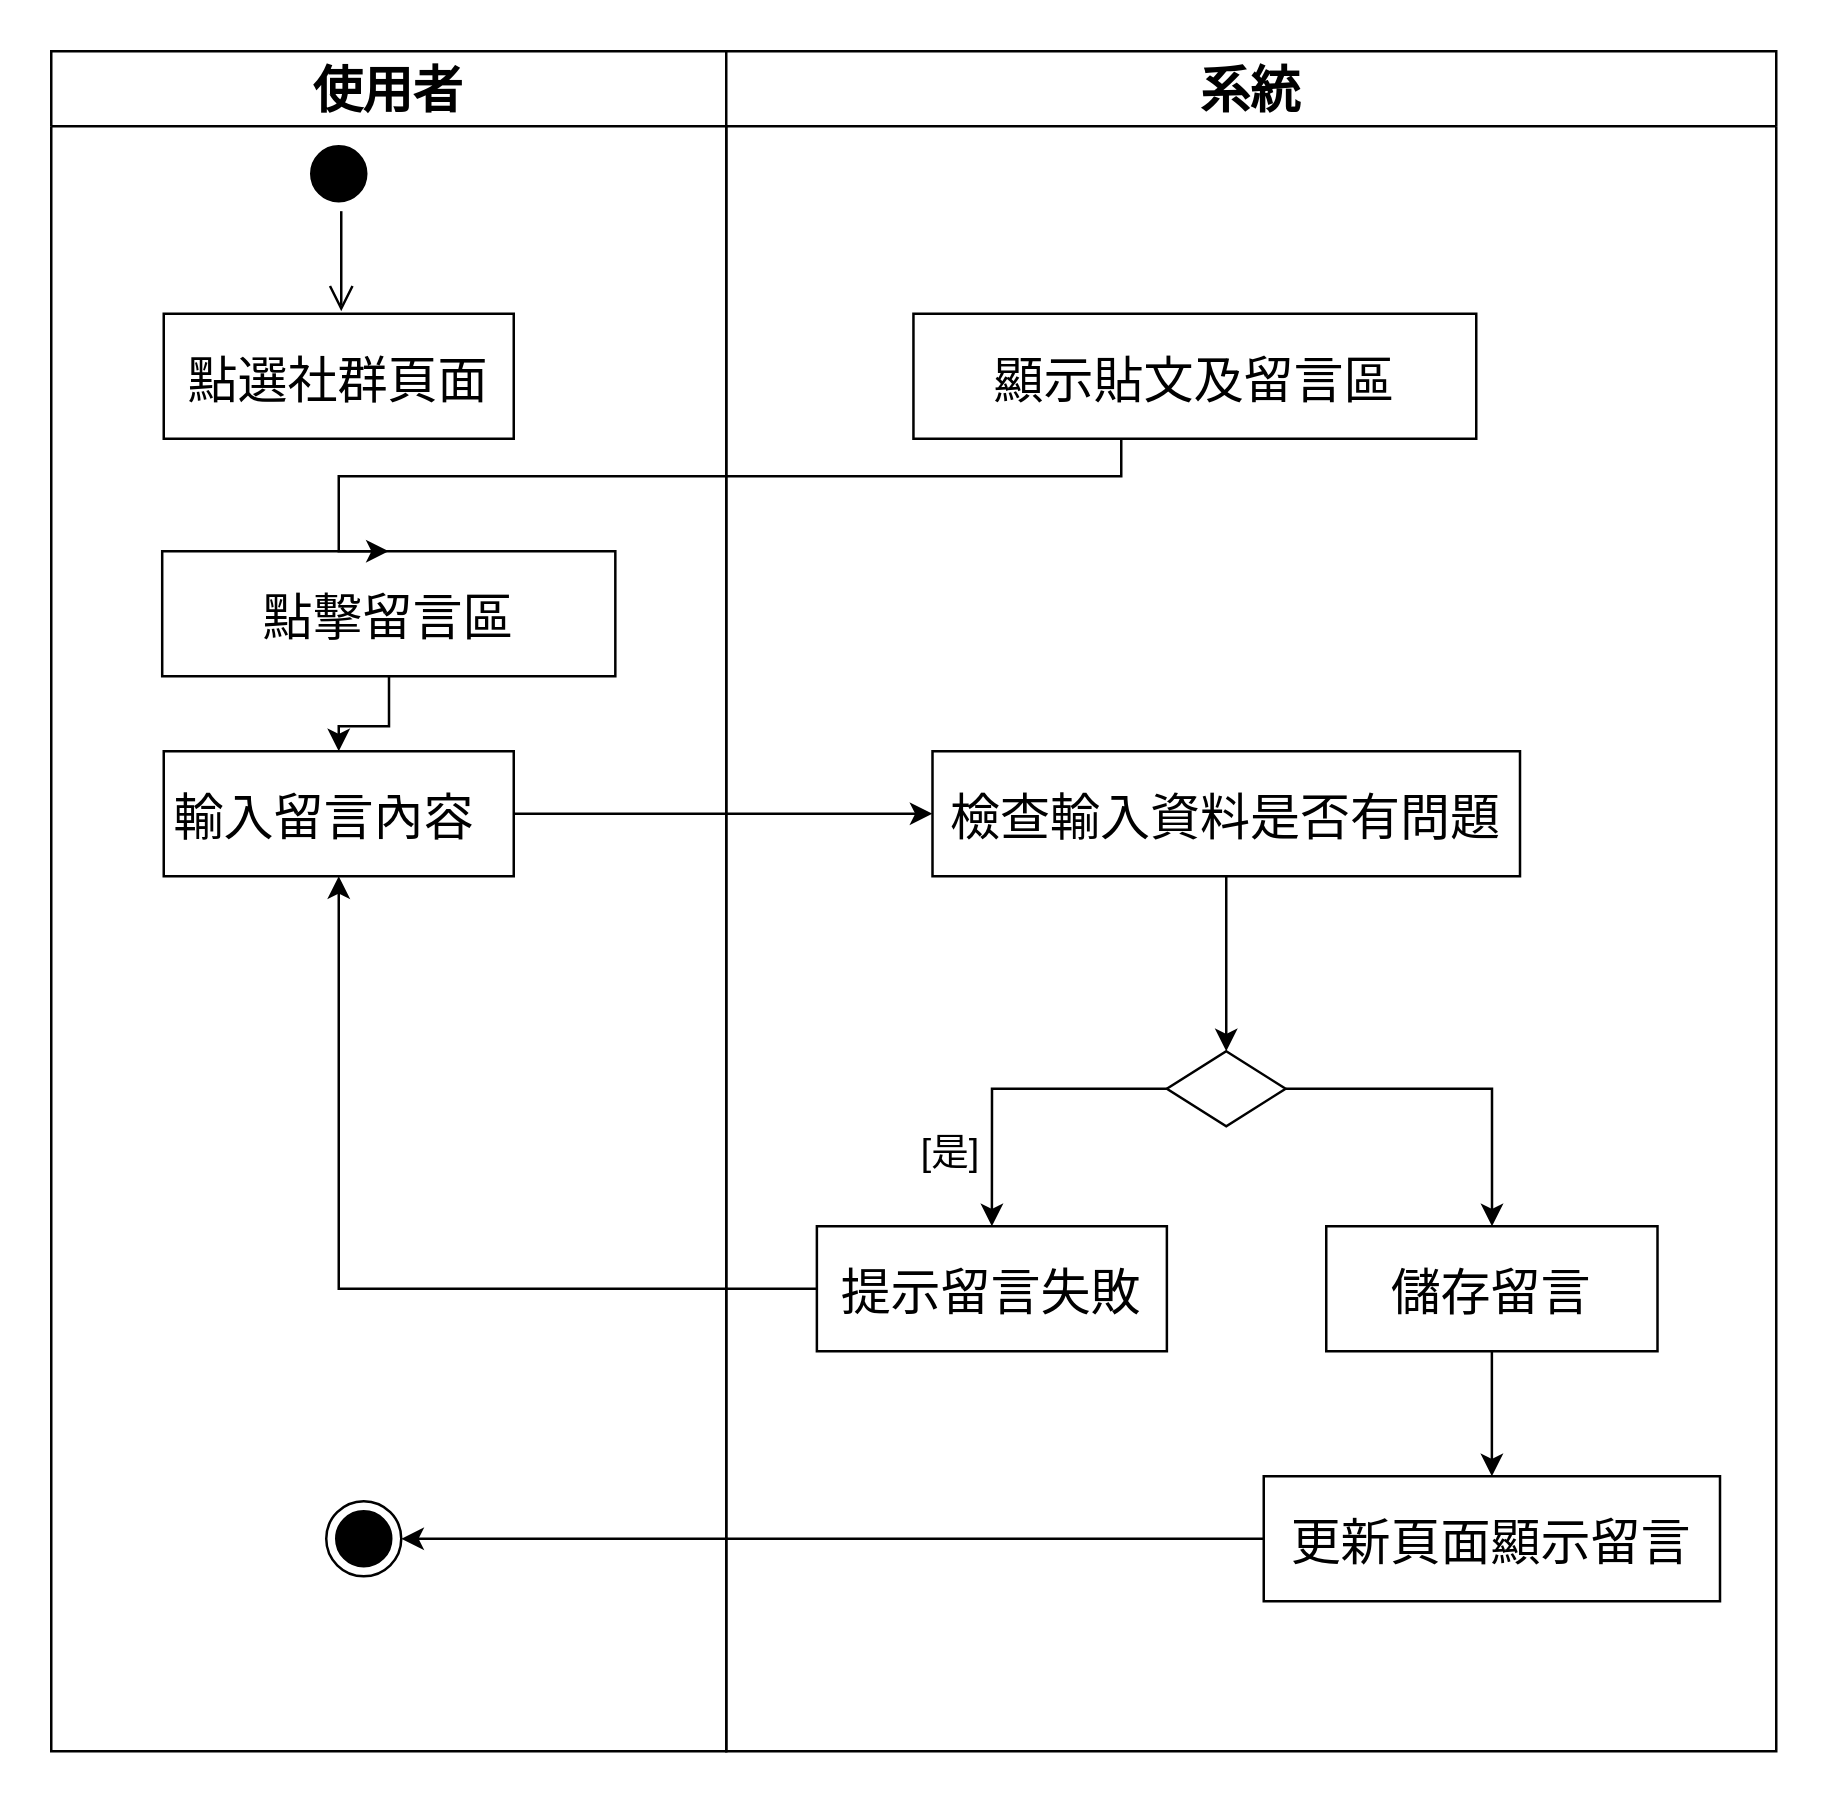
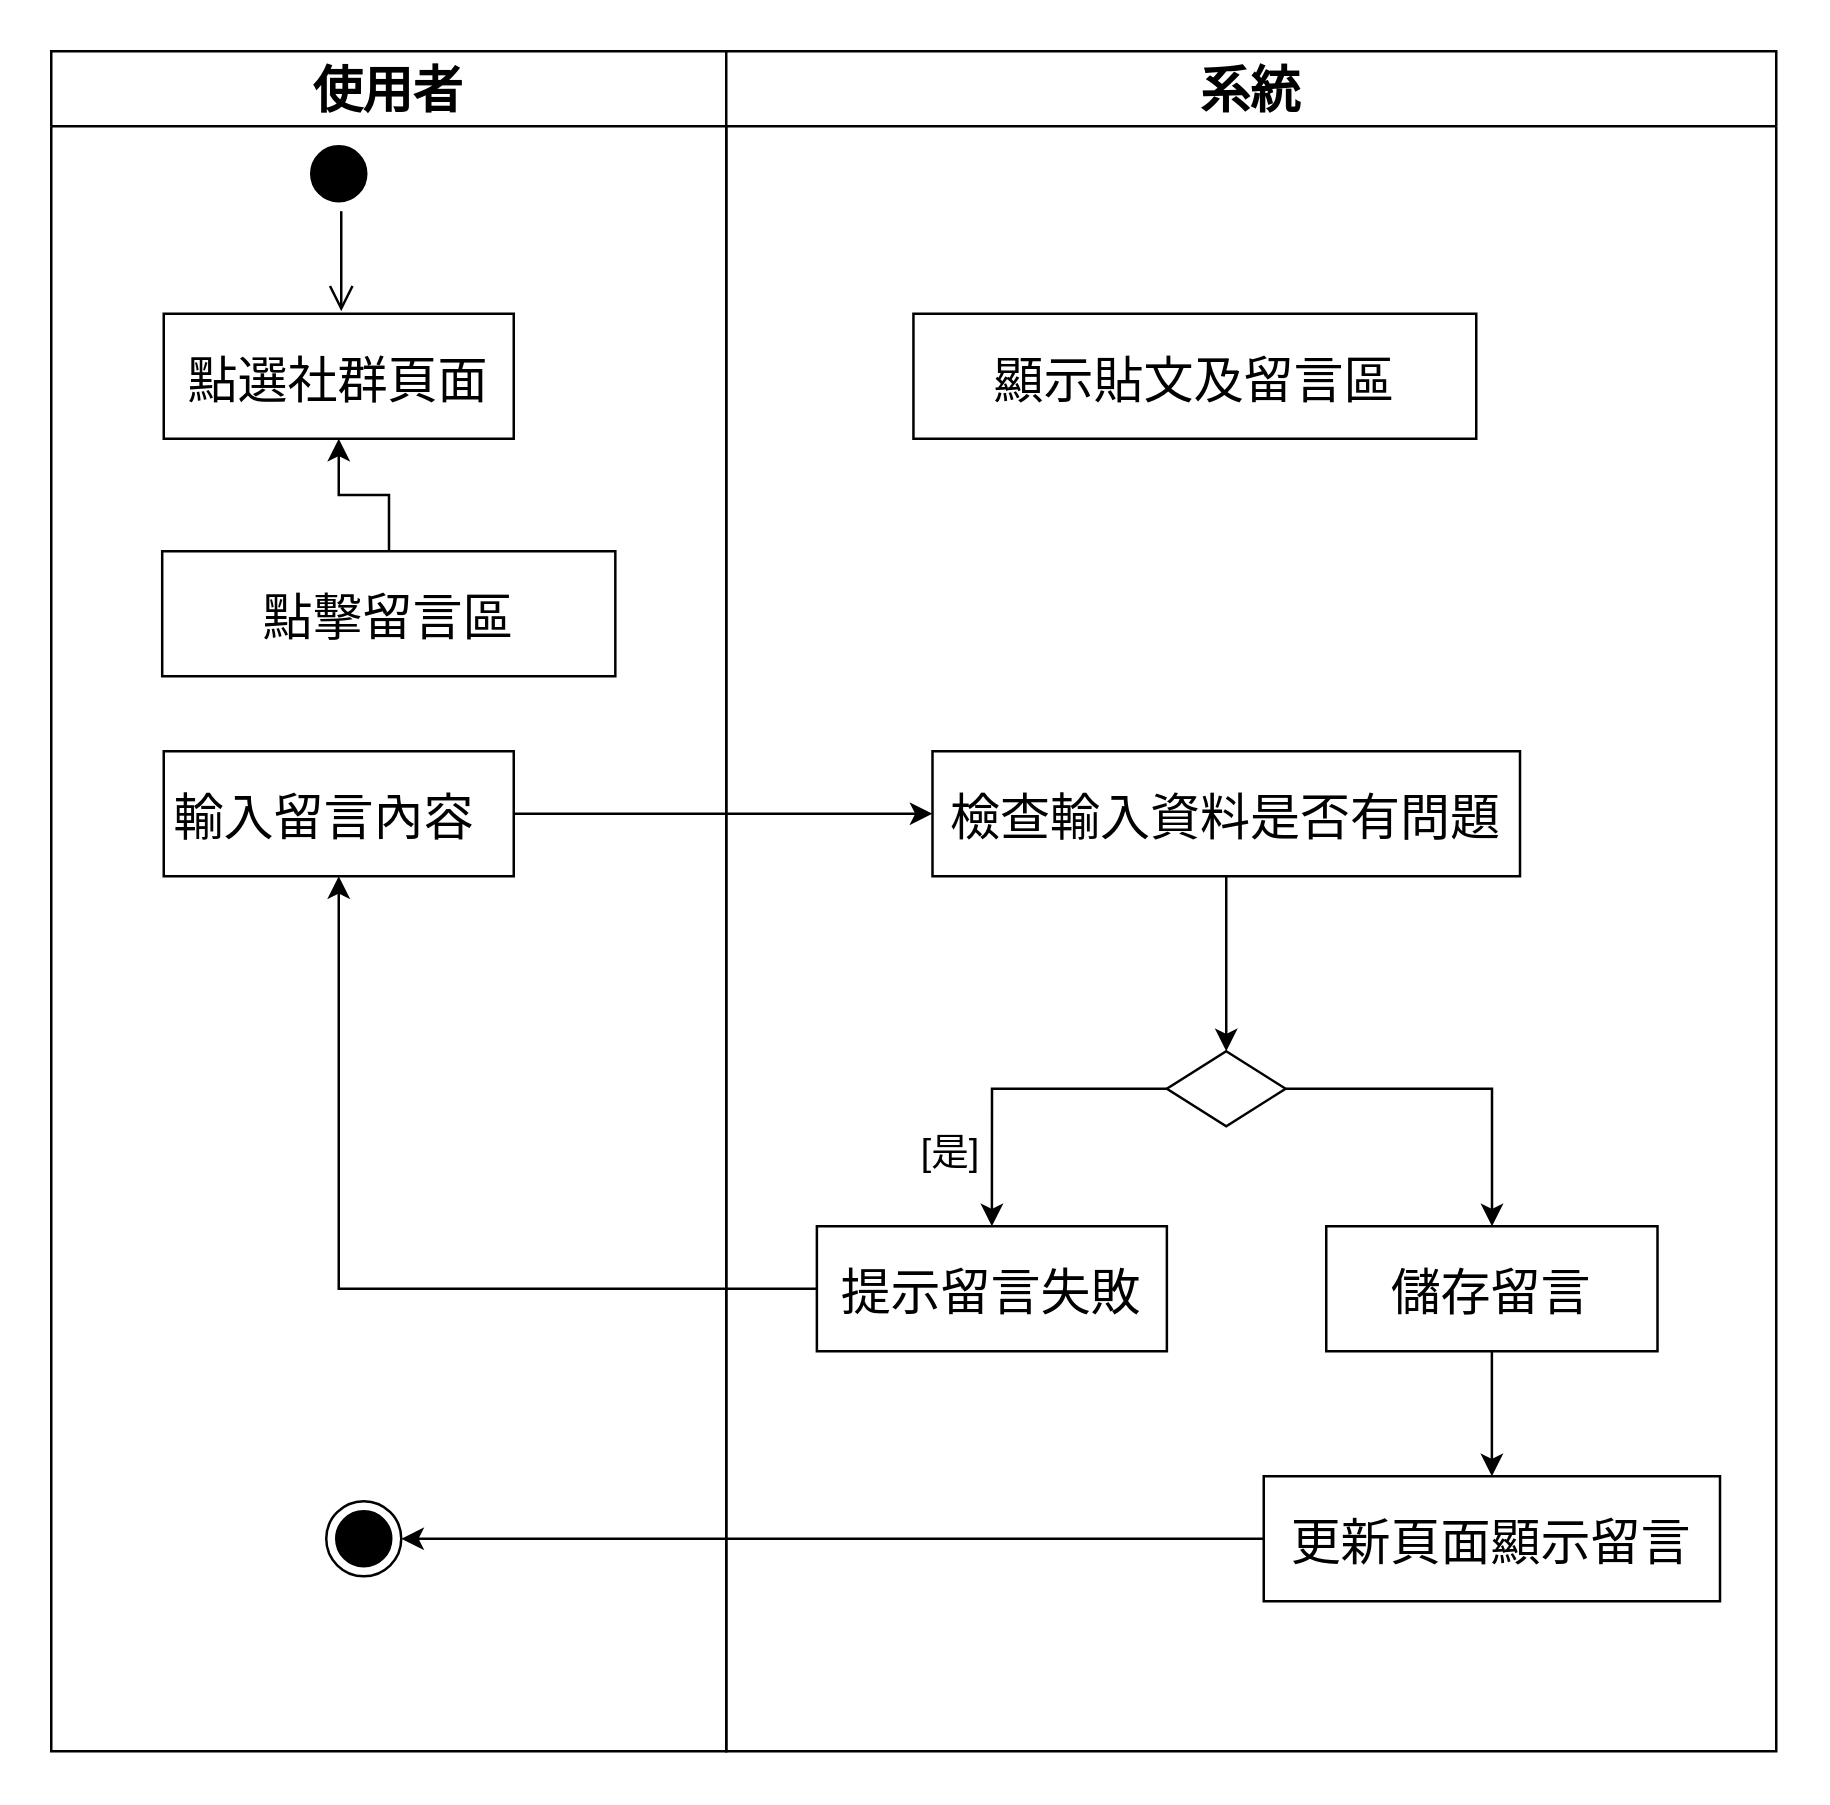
(945, 476) -> none
(385, 726) -> (389, 500)
